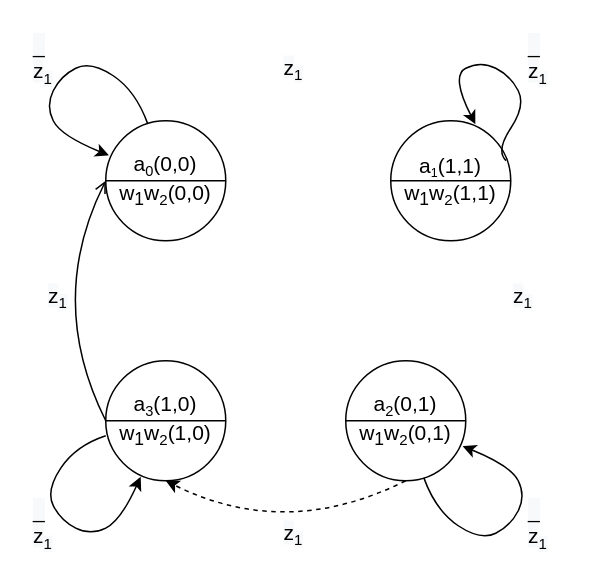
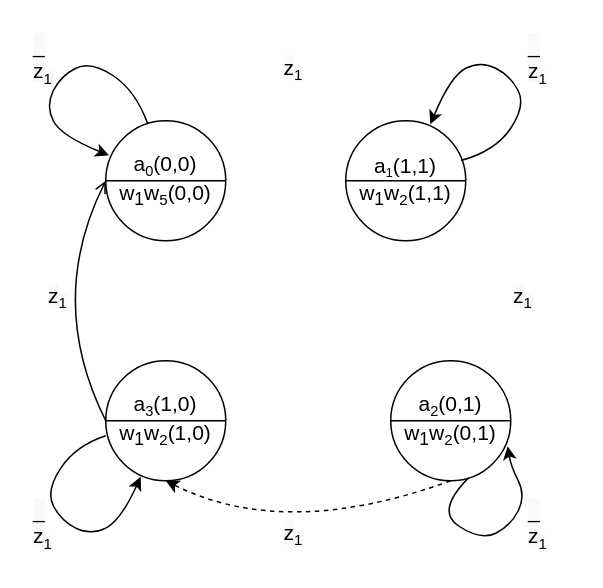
(166, 181) -> (166, 181)
(451, 181) -> (406, 181)
(406, 421) -> (451, 421)
